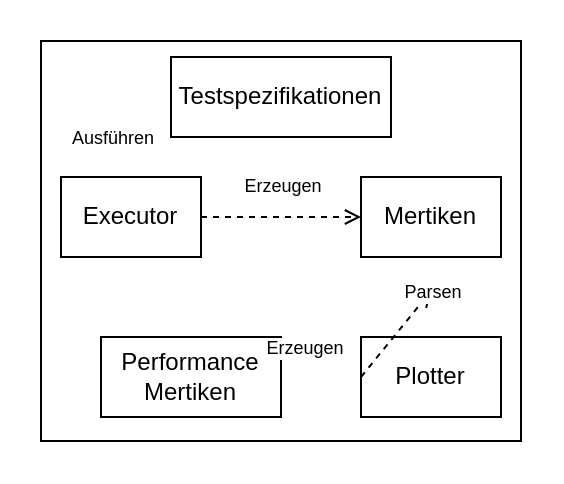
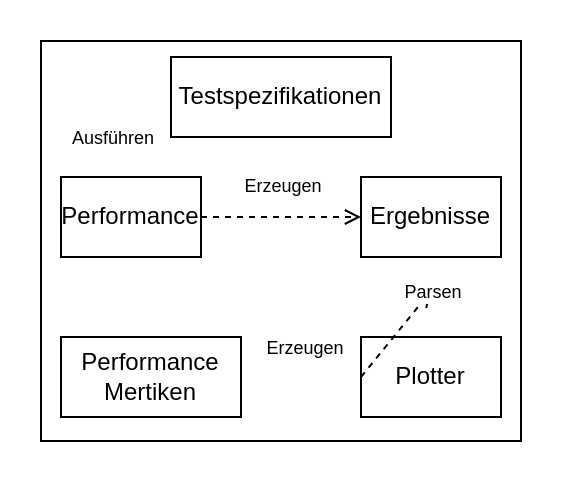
(131, 217) -> (131, 217)
(431, 217) -> (431, 217)
(191, 377) -> (151, 377)
